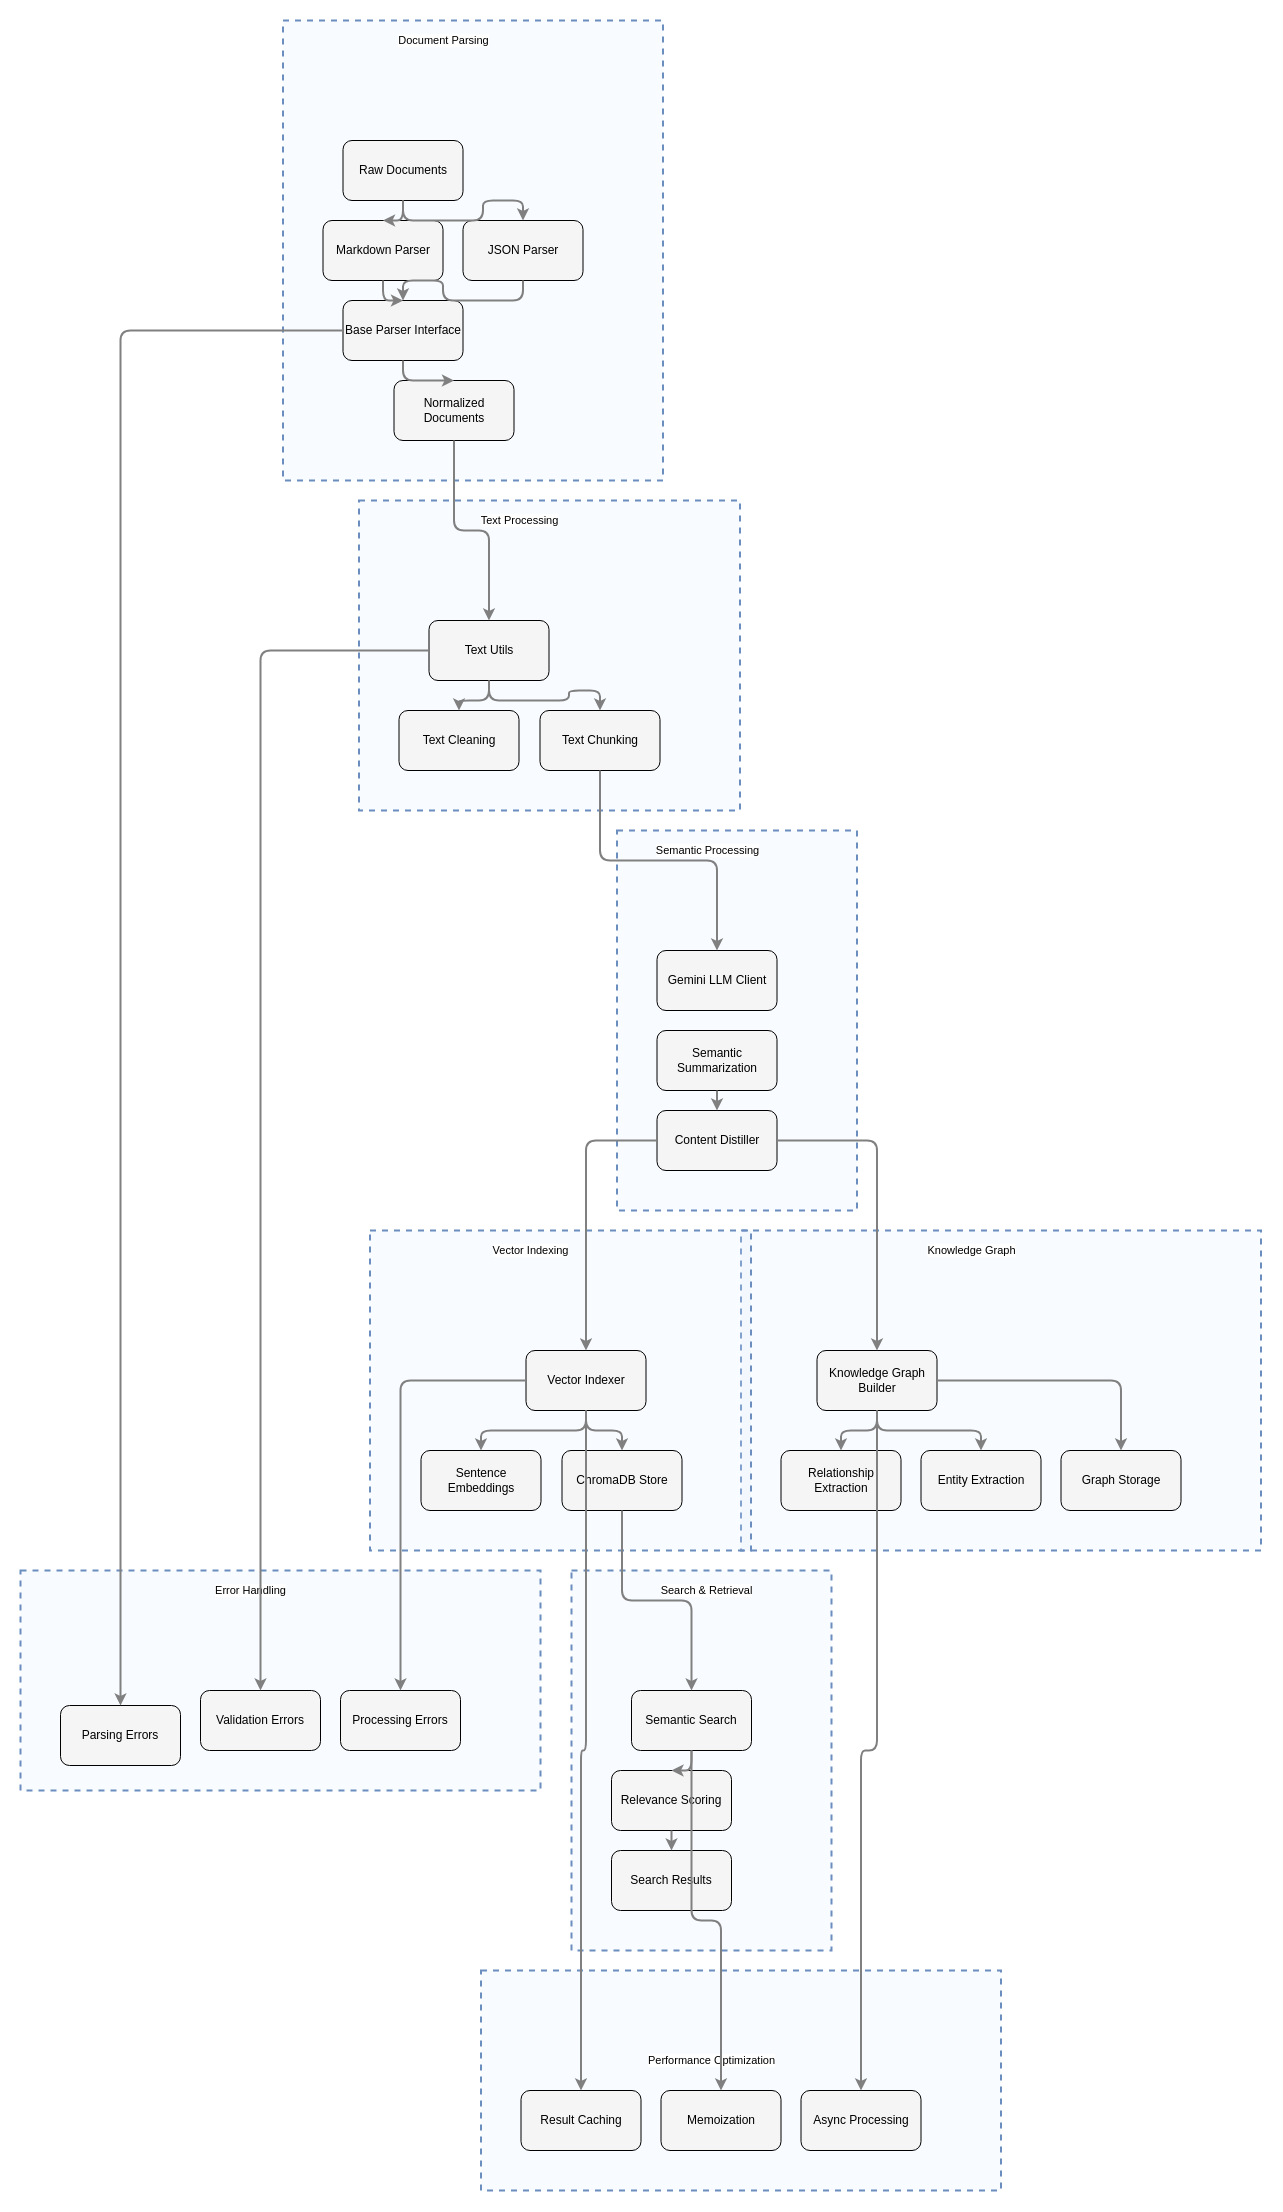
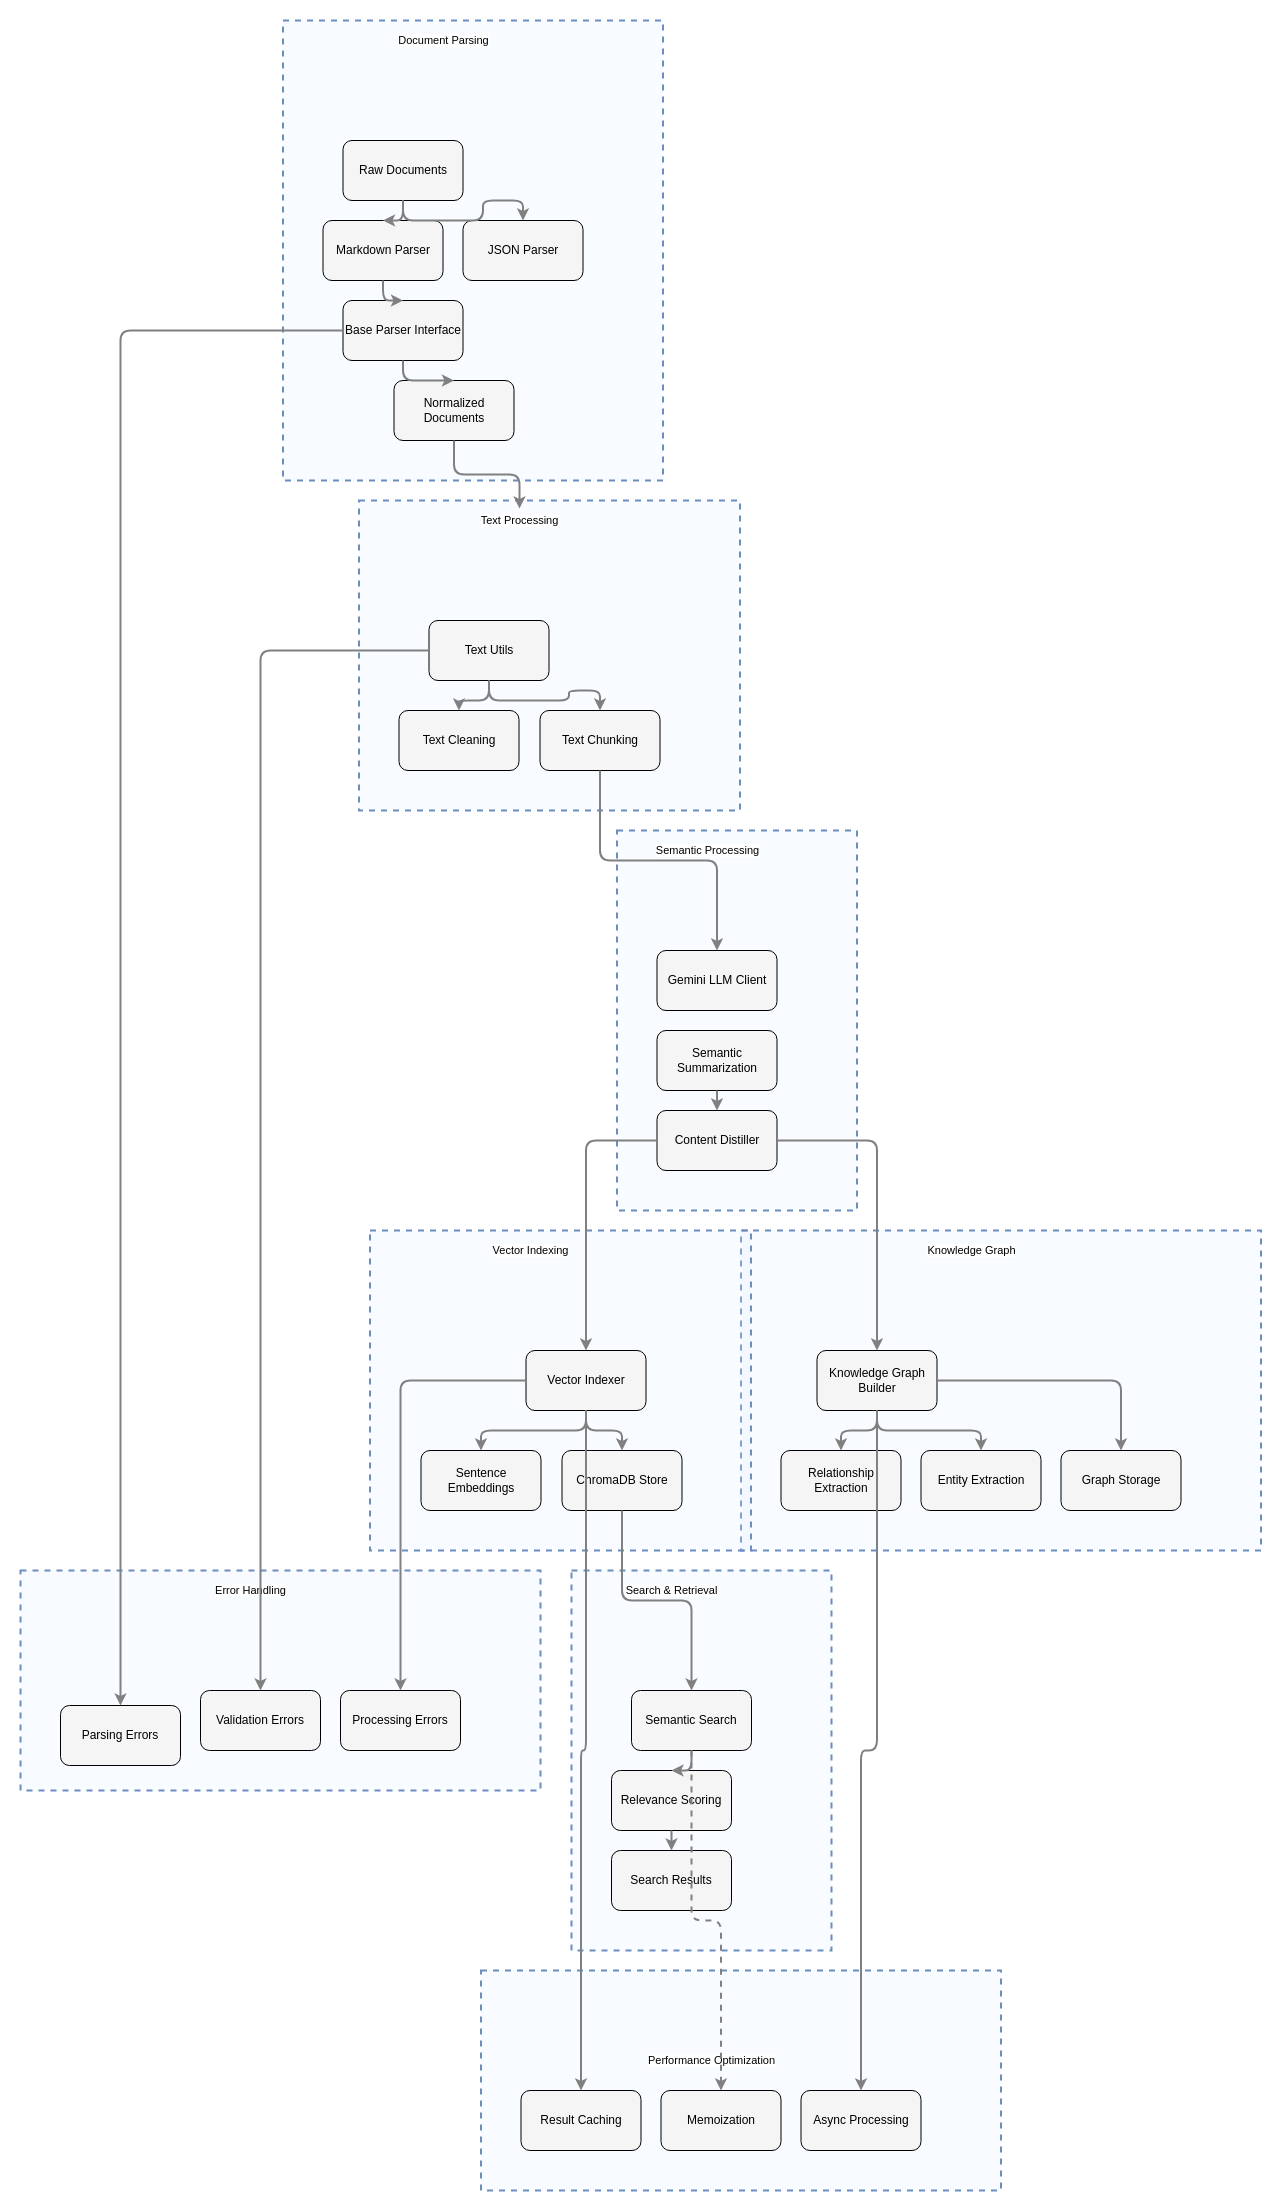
(463, 301) -> none
(479, 531) -> (494, 475)
(707, 1591) -> (672, 1591)
(709, 1921) -> (709, 1921)
